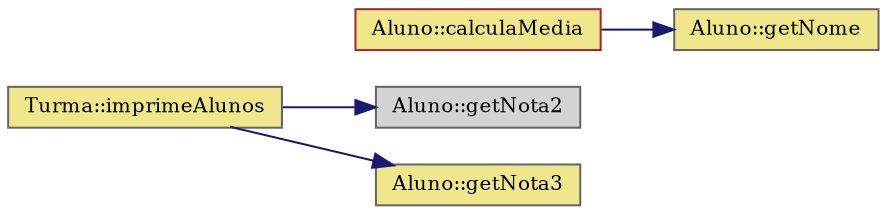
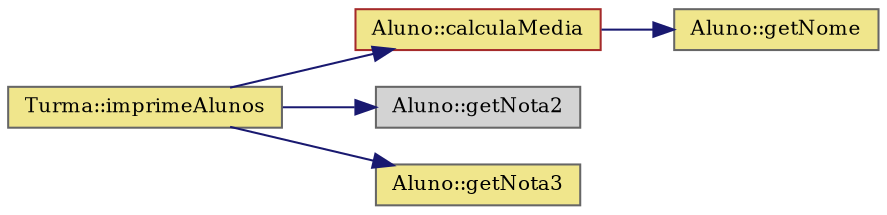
none -> (302, 71)
